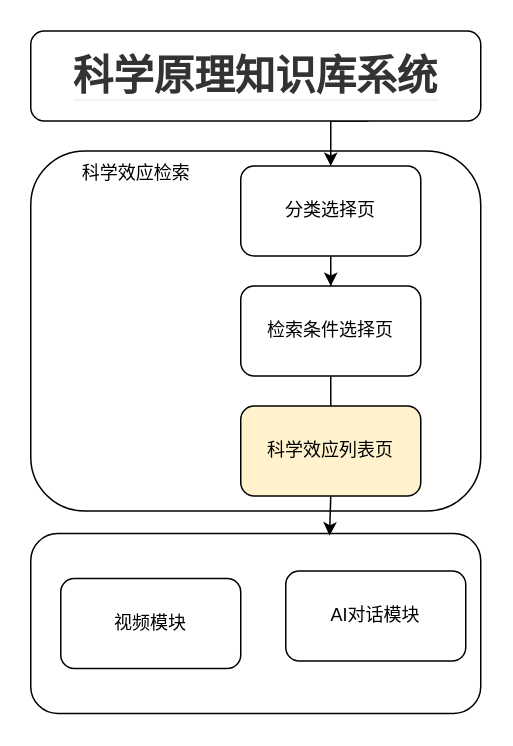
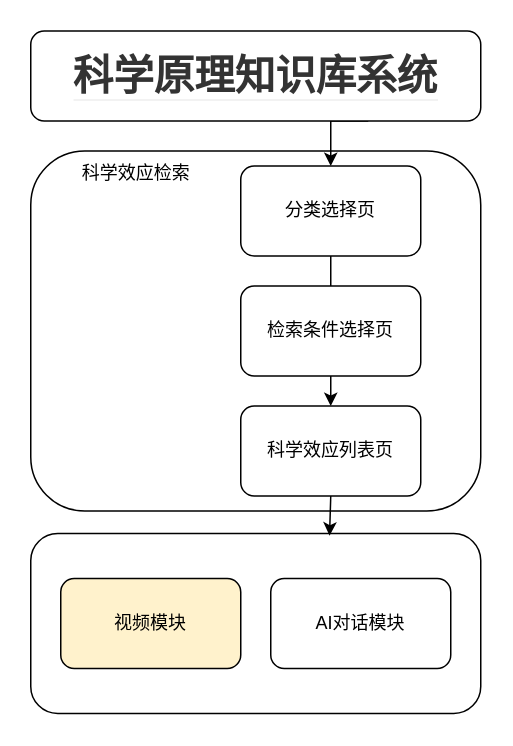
(331, 274) -> (331, 278)
(331, 398) -> (331, 394)
(331, 451) -> (331, 451)
(376, 616) -> (361, 623)
(151, 623) -> (151, 623)
